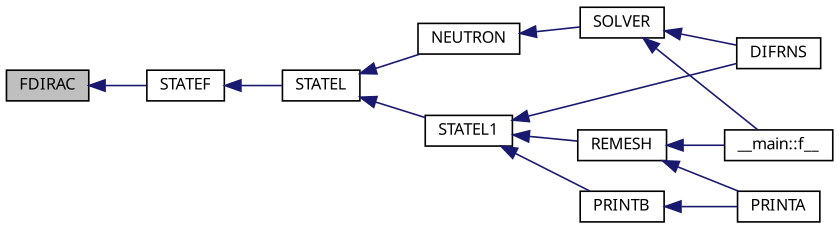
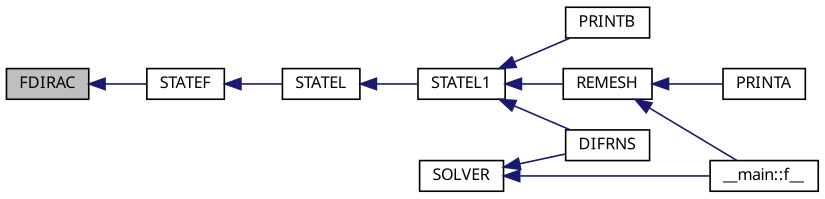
(469, 39) -> none
(709, 207) -> none
